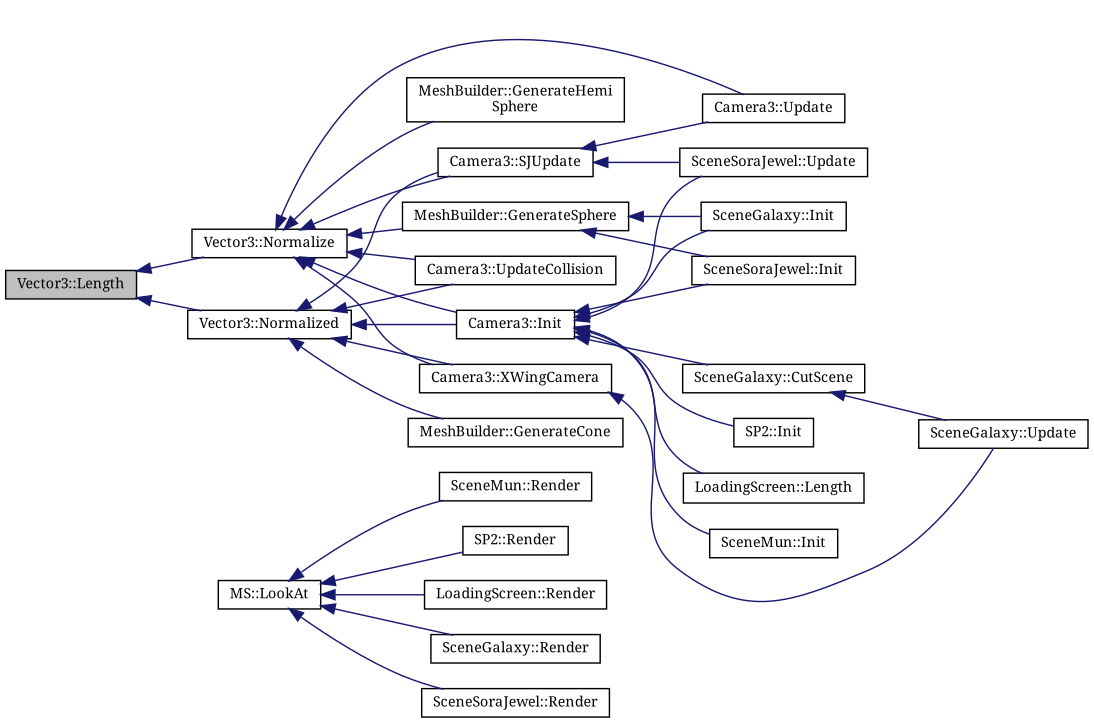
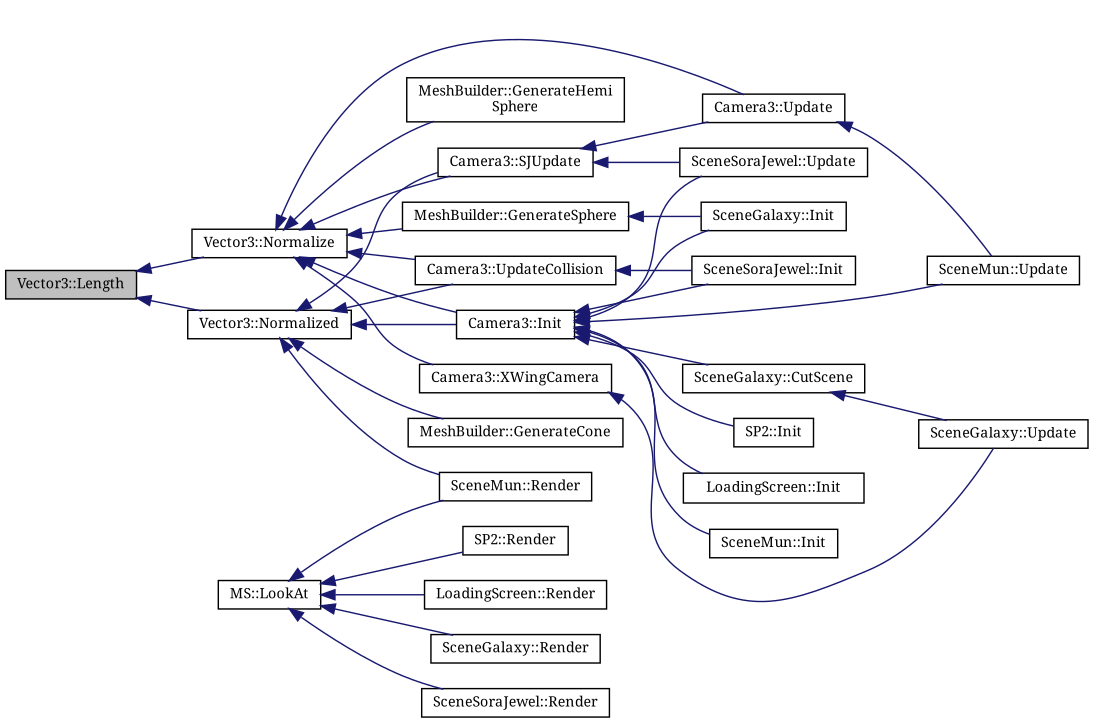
(643, 243) -> (666, 270)
none -> (1003, 270)
(384, 350) -> (355, 424)
(774, 488) -> (774, 488)
